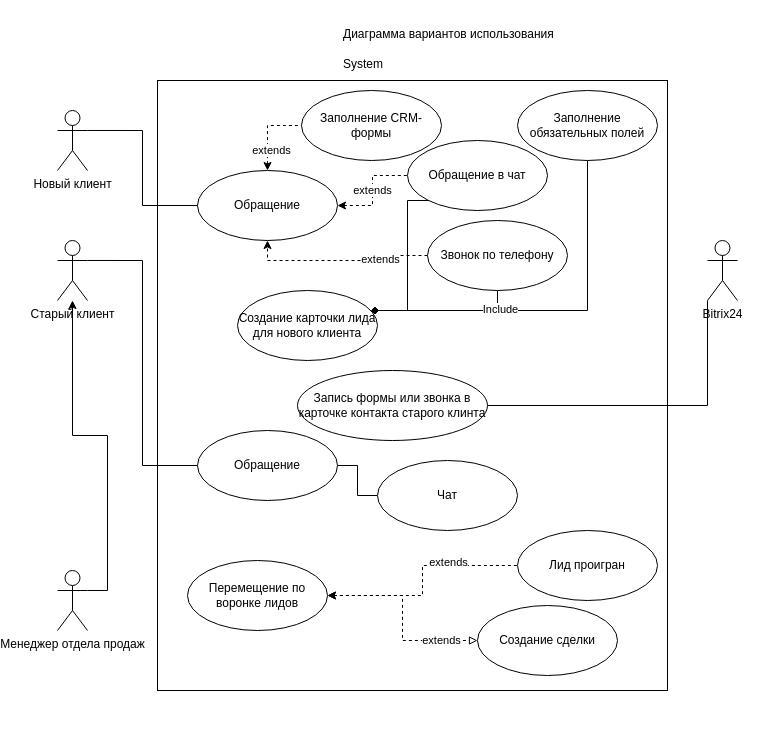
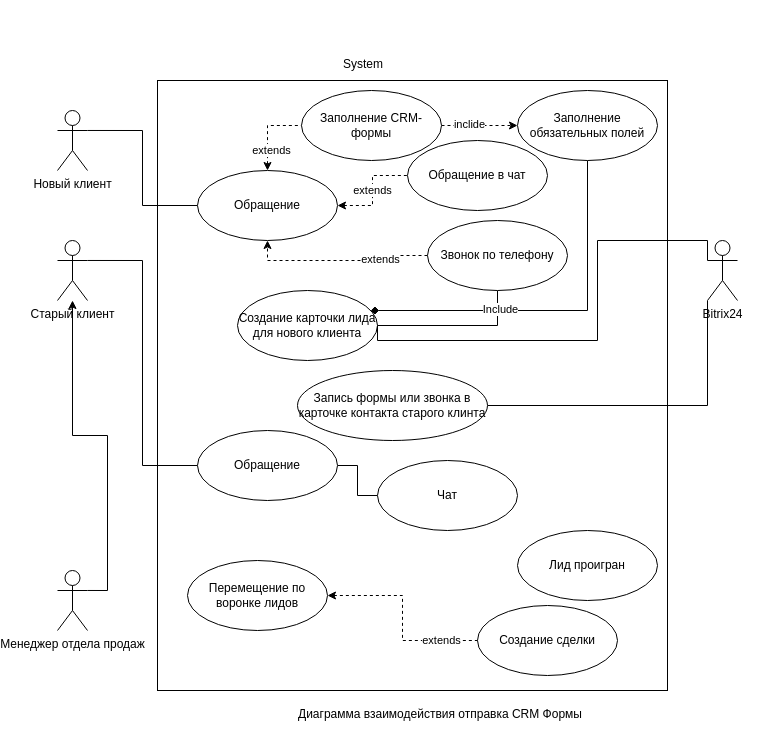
(478, 34) -> none
none -> (476, 126)
(408, 245) -> (445, 326)
none -> (595, 341)
(446, 566) -> none
(468, 641) -> (472, 641)
none -> (455, 714)
